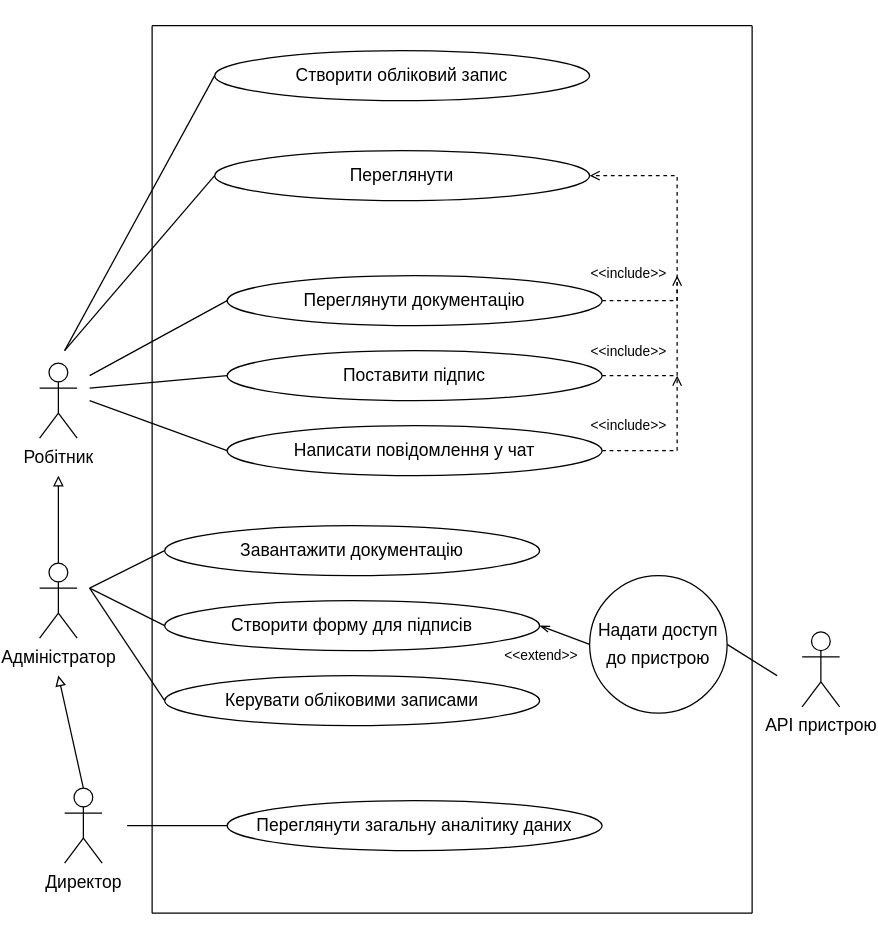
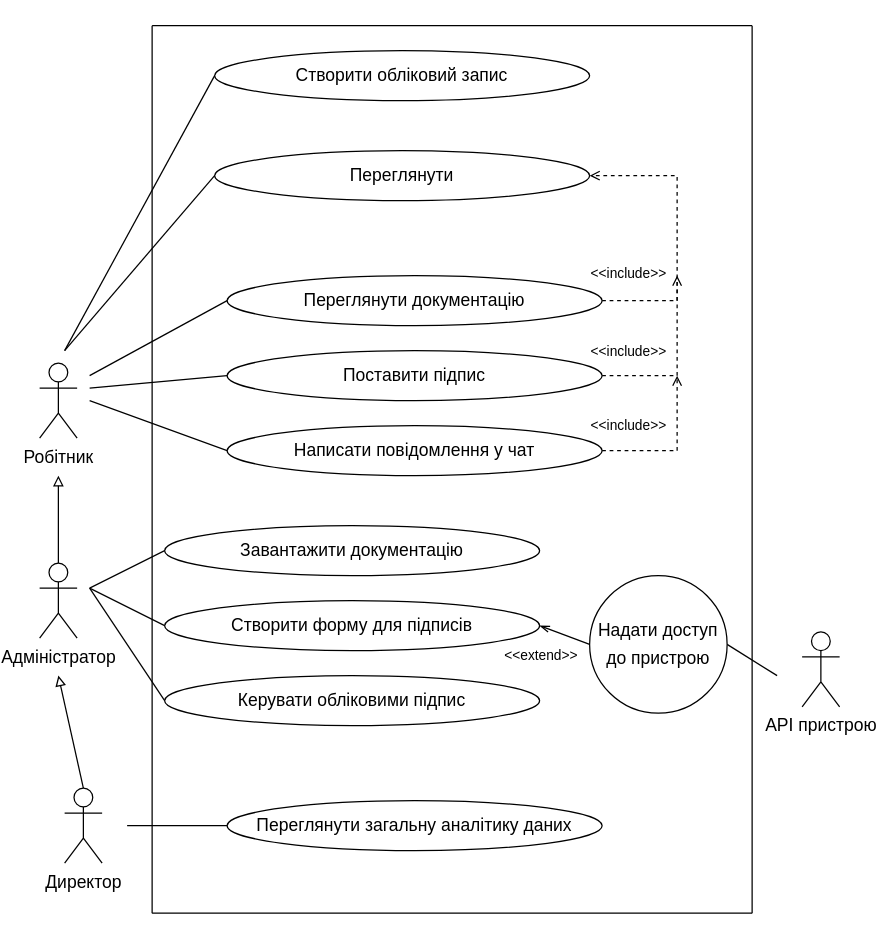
(352, 701) -> (352, 701)
